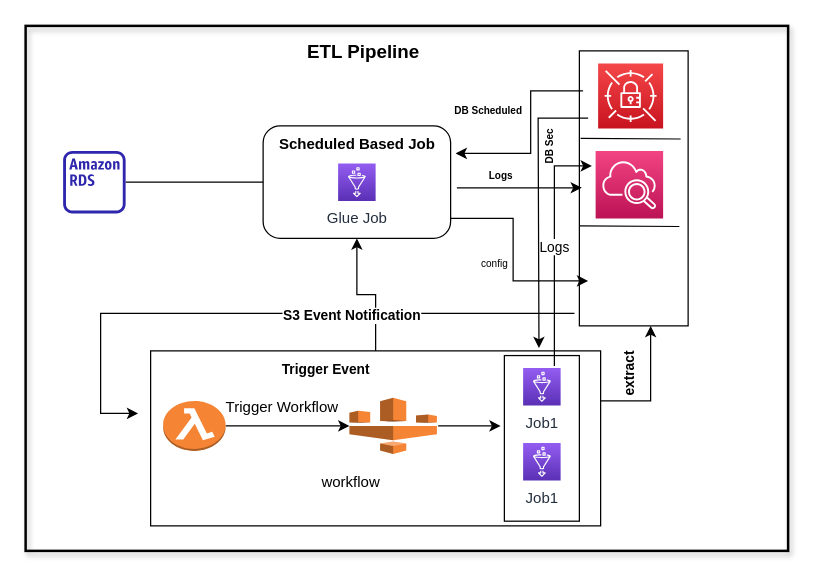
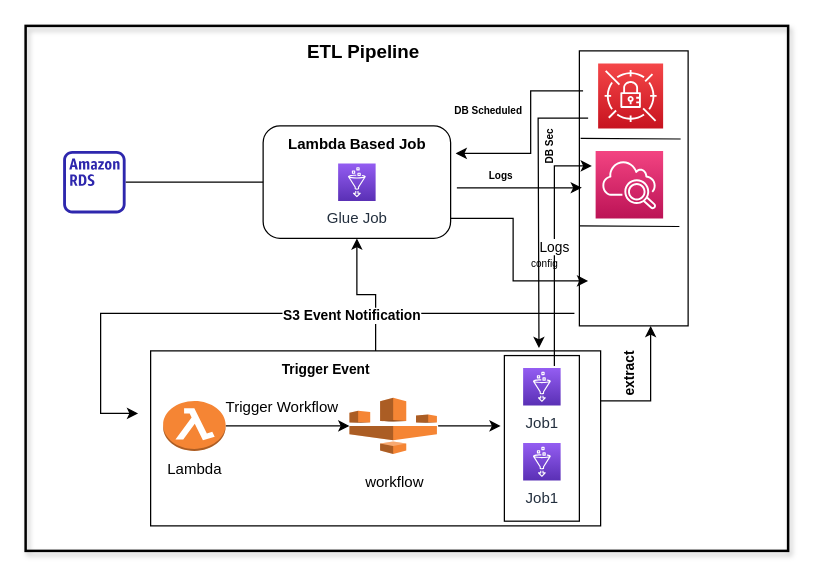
(358, 144) -> (358, 144)
(494, 263) -> (544, 263)
none -> (194, 469)
(351, 482) -> (394, 482)
